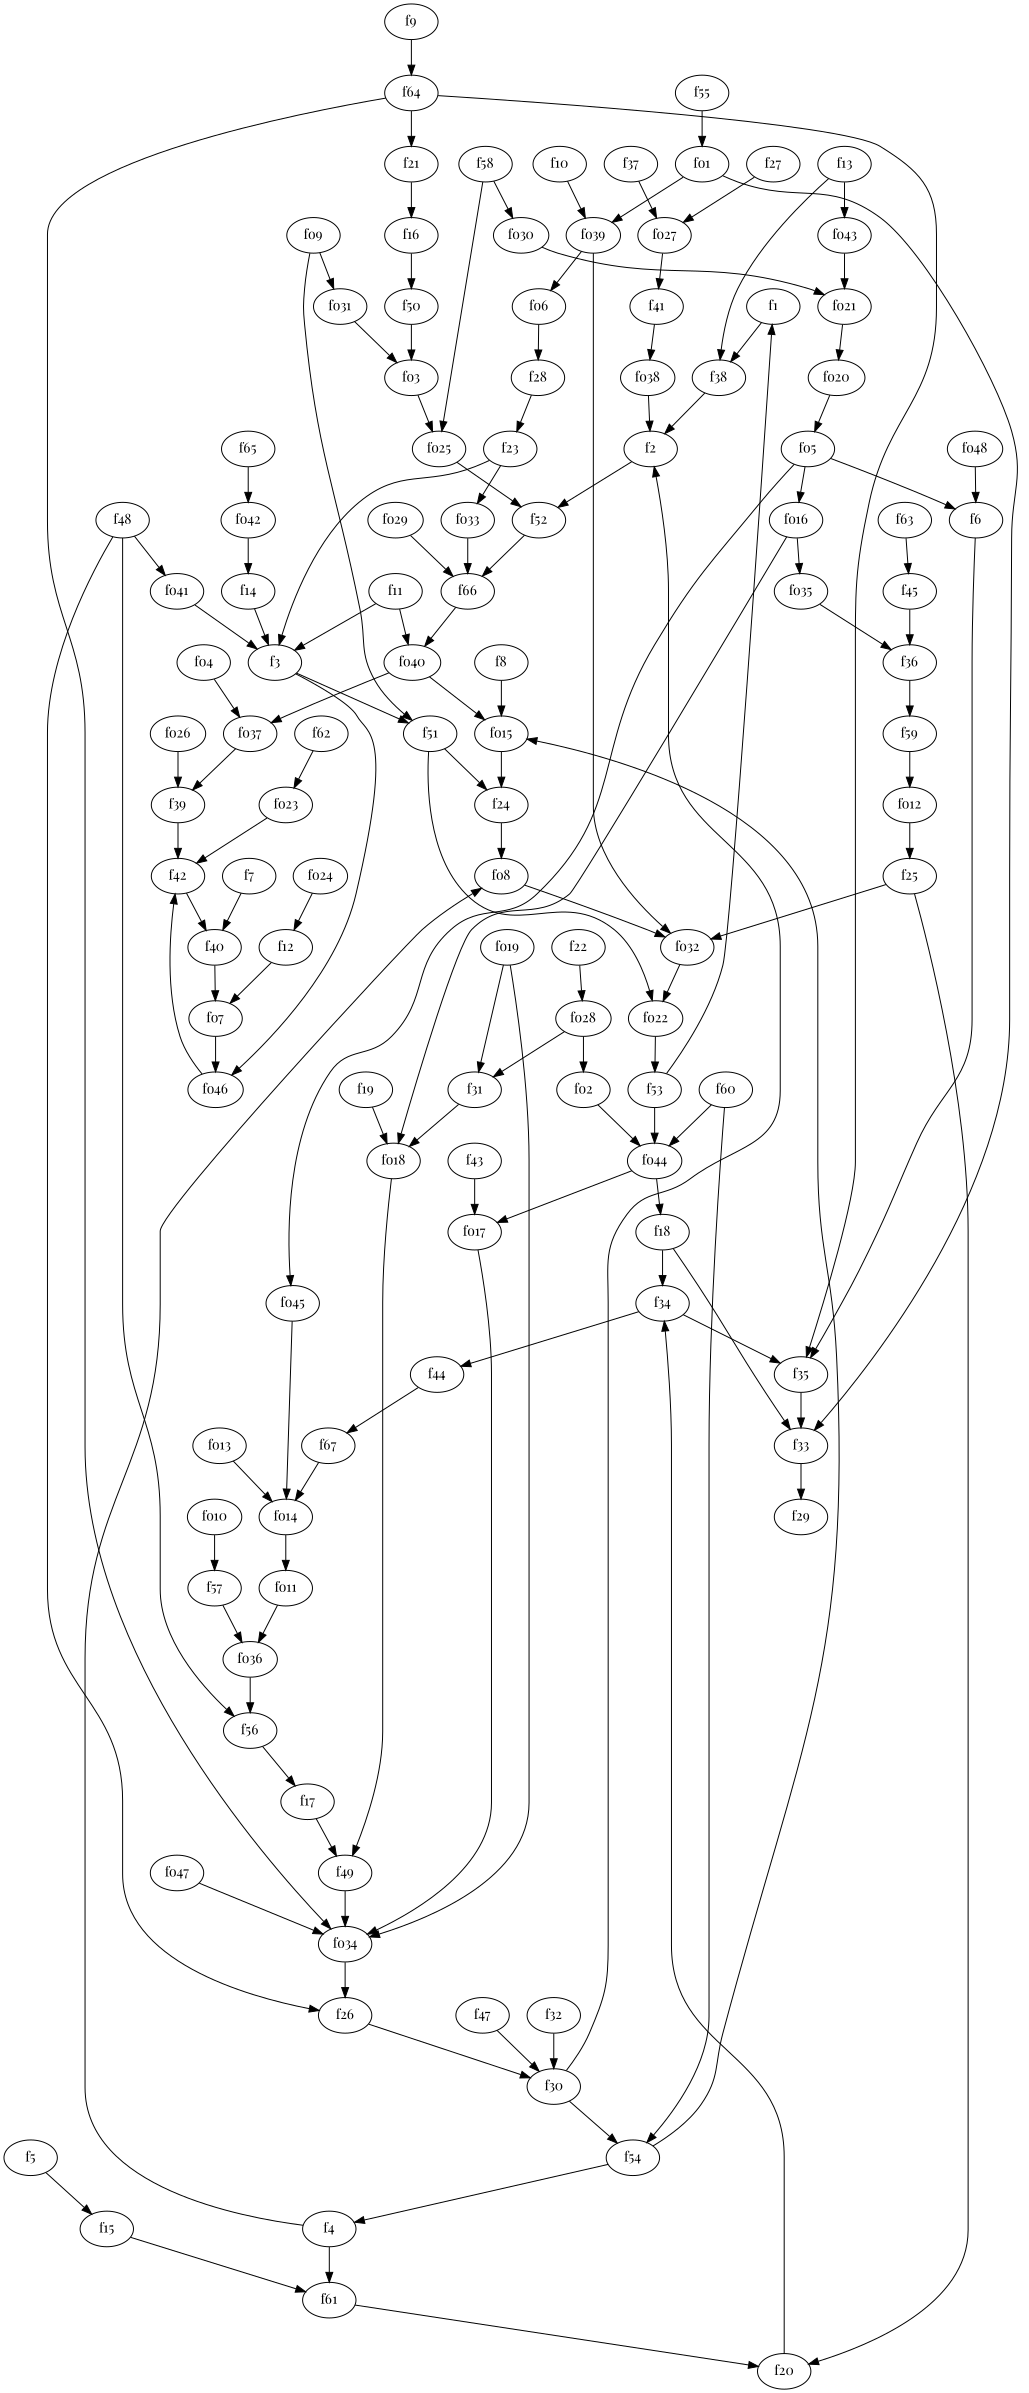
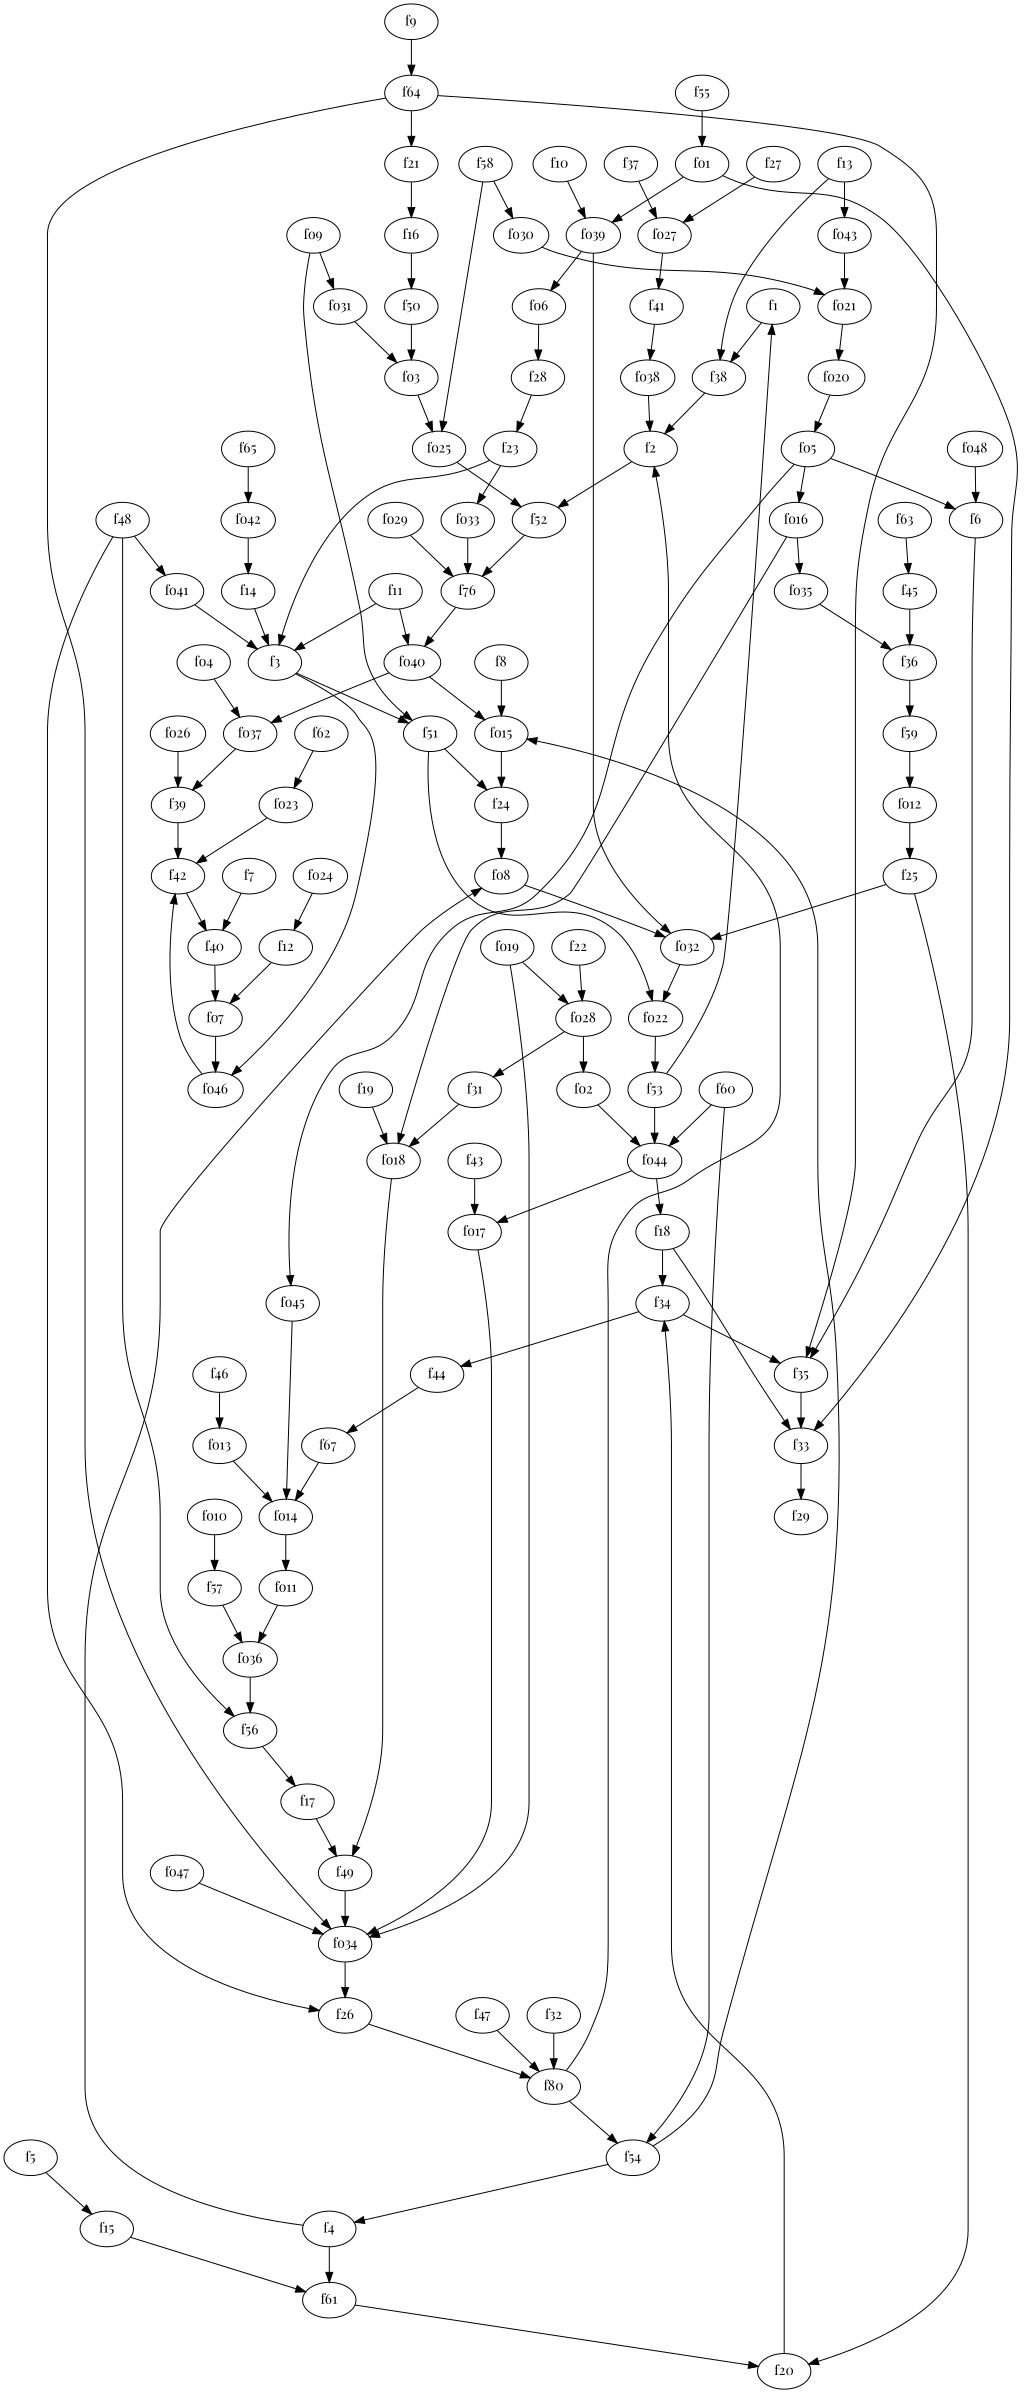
(468, 591) -> (468, 591)
(492, 1014) -> (542, 980)
none -> (220, 1375)
(554, 2087) -> (554, 2087)
